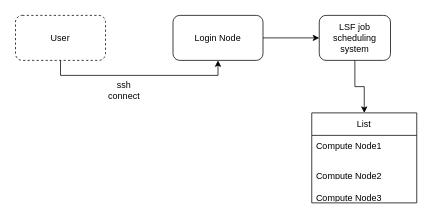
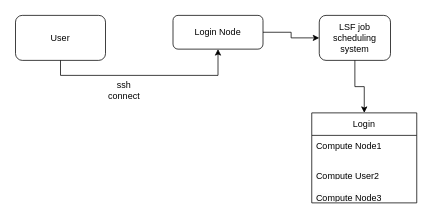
(60, 38) -> (60, 38)
(218, 38) -> (218, 32)
(364, 124) -> (364, 124)
(348, 169) -> (348, 169)
